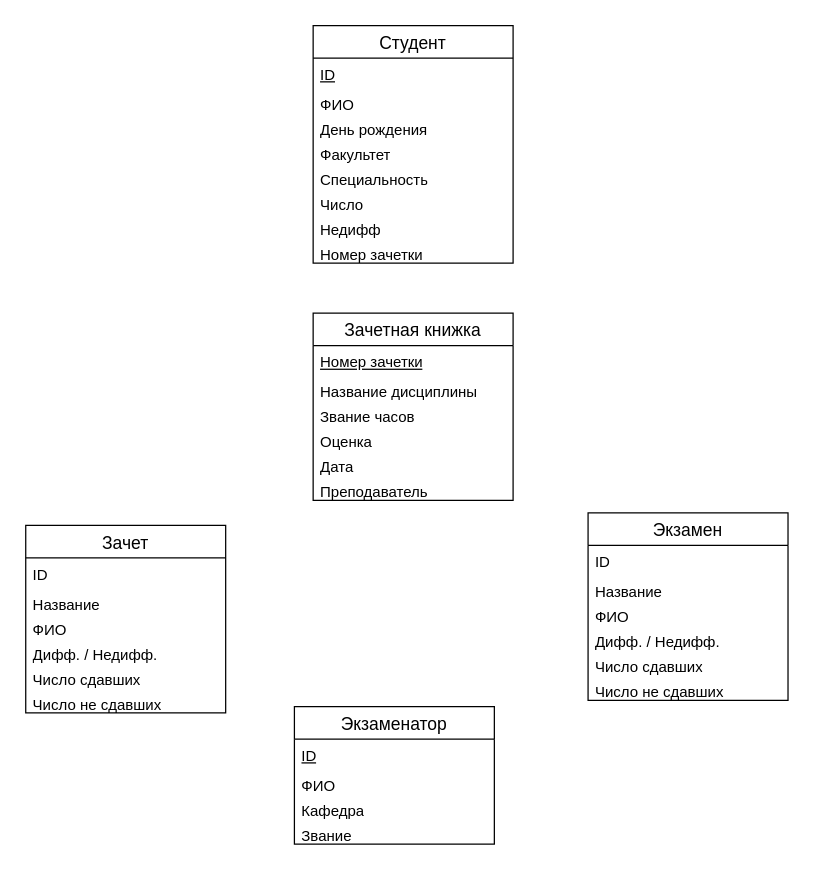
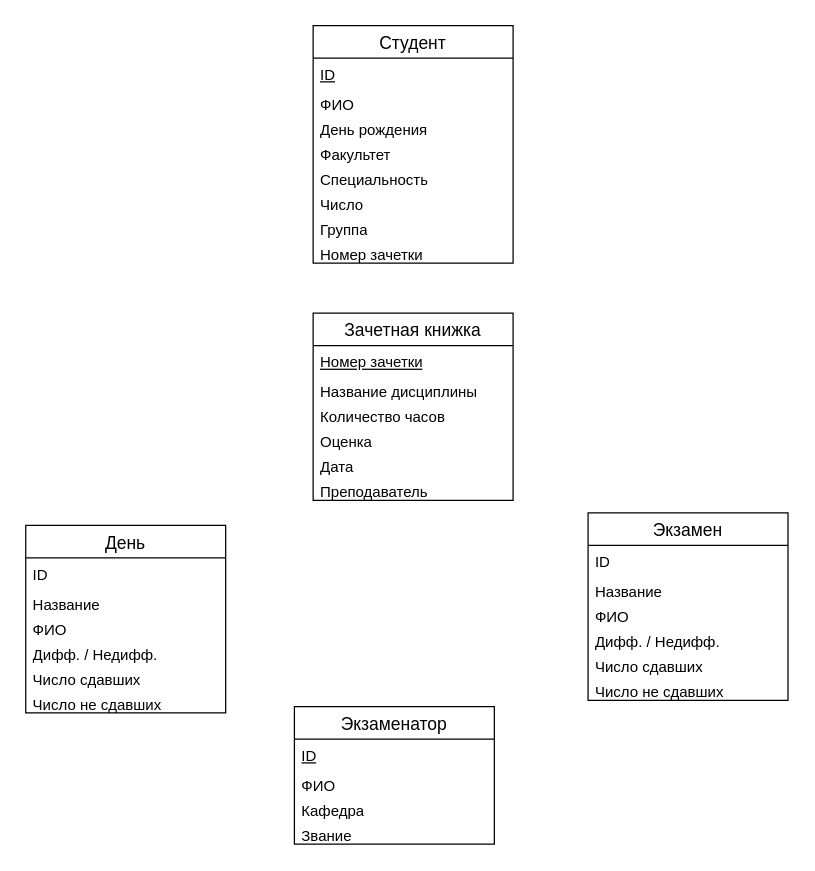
(346, 231) -> (346, 231)
(369, 418) -> (386, 418)
(125, 543) -> (125, 543)
